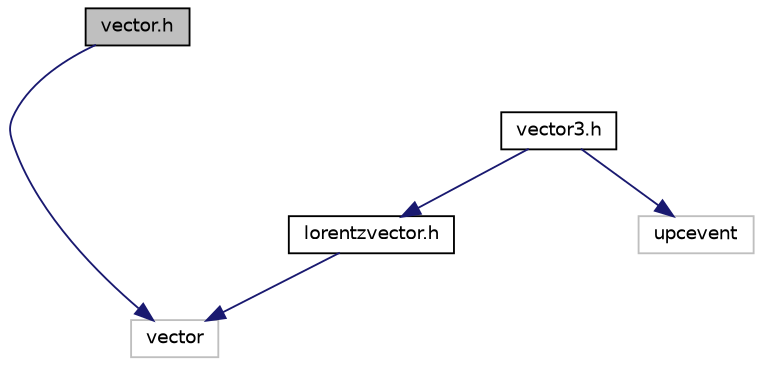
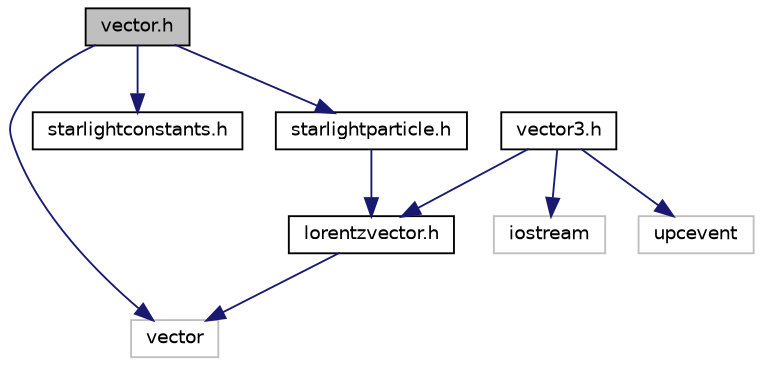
none -> (138, 131)
none -> (371, 131)
none -> (550, 235)
